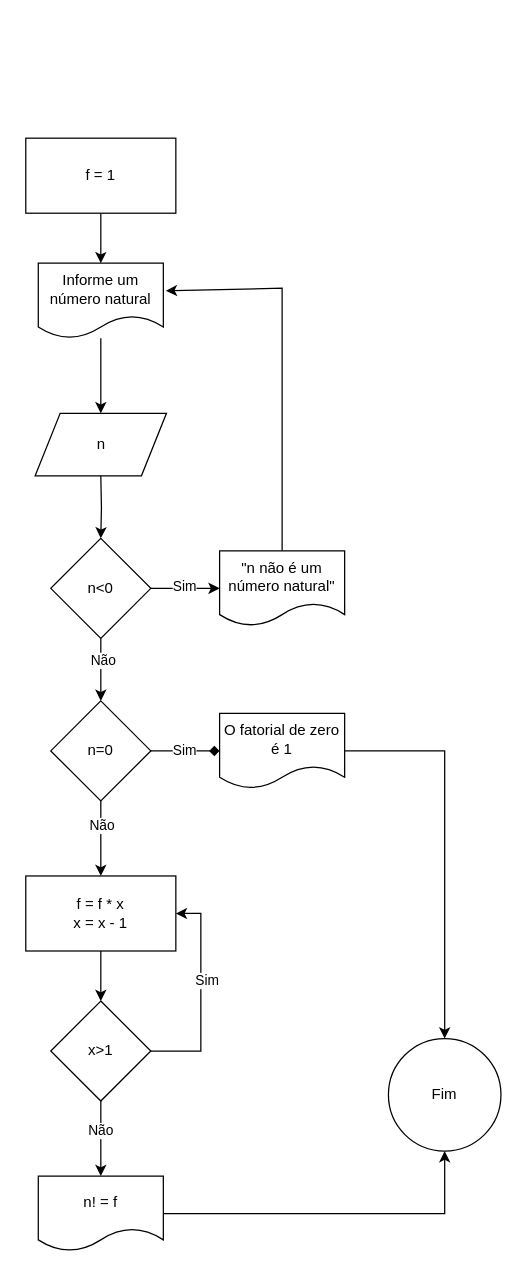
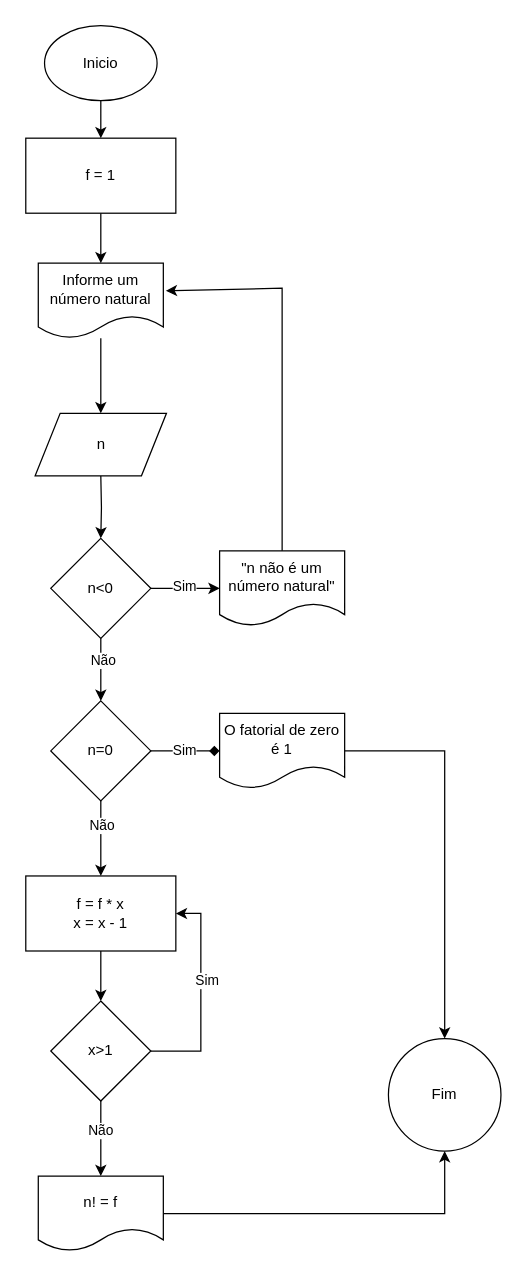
none -> (101, 63)
none -> (101, 124)
